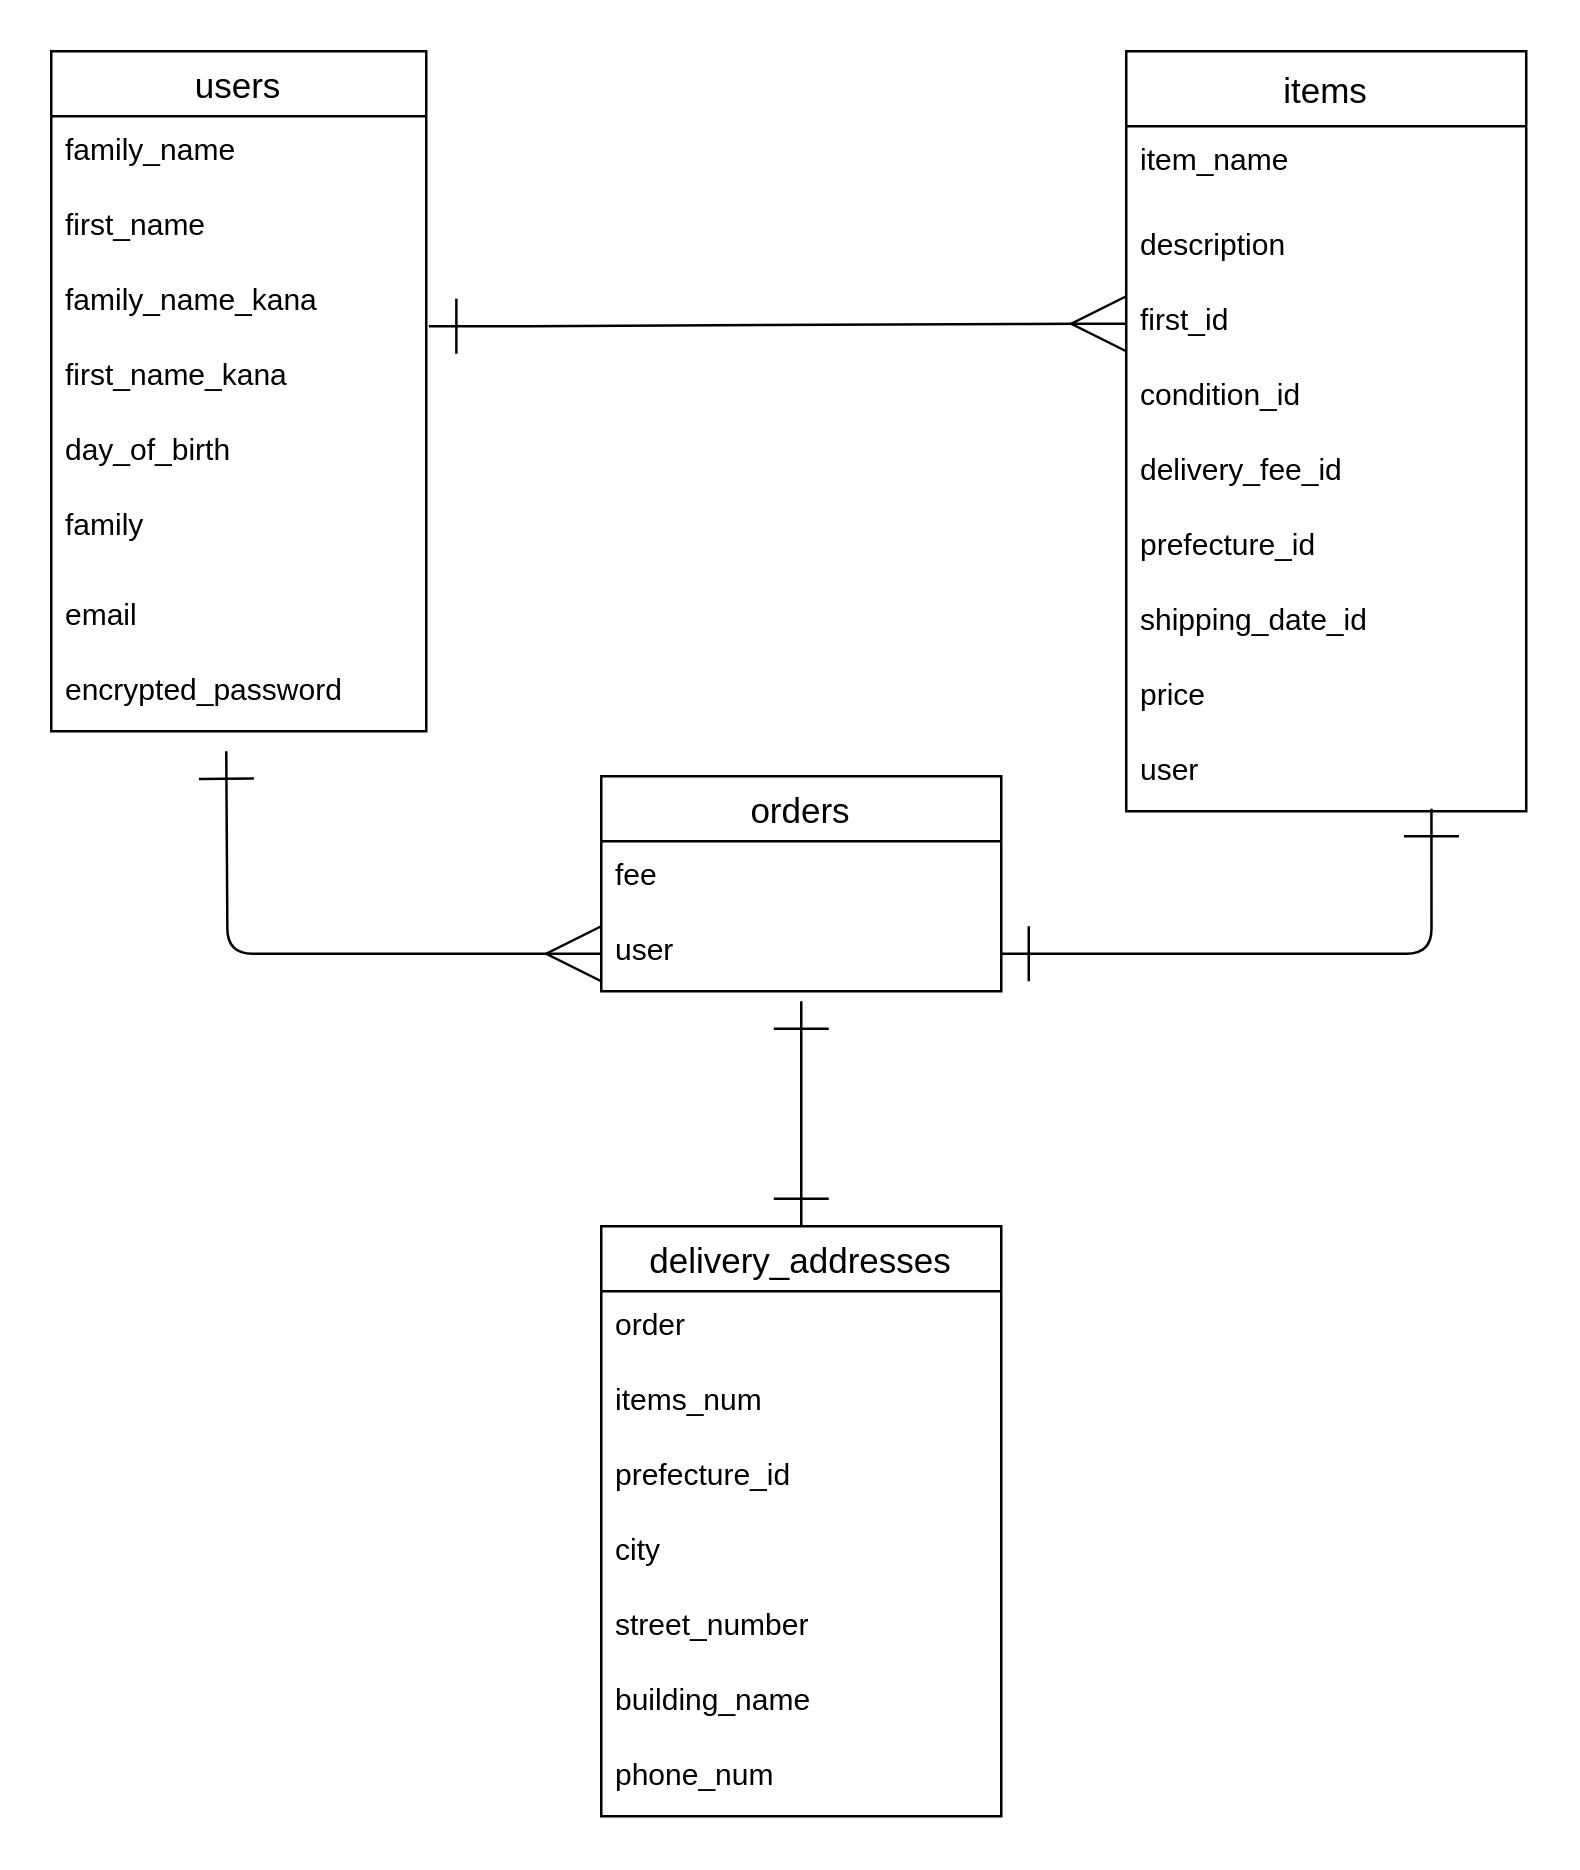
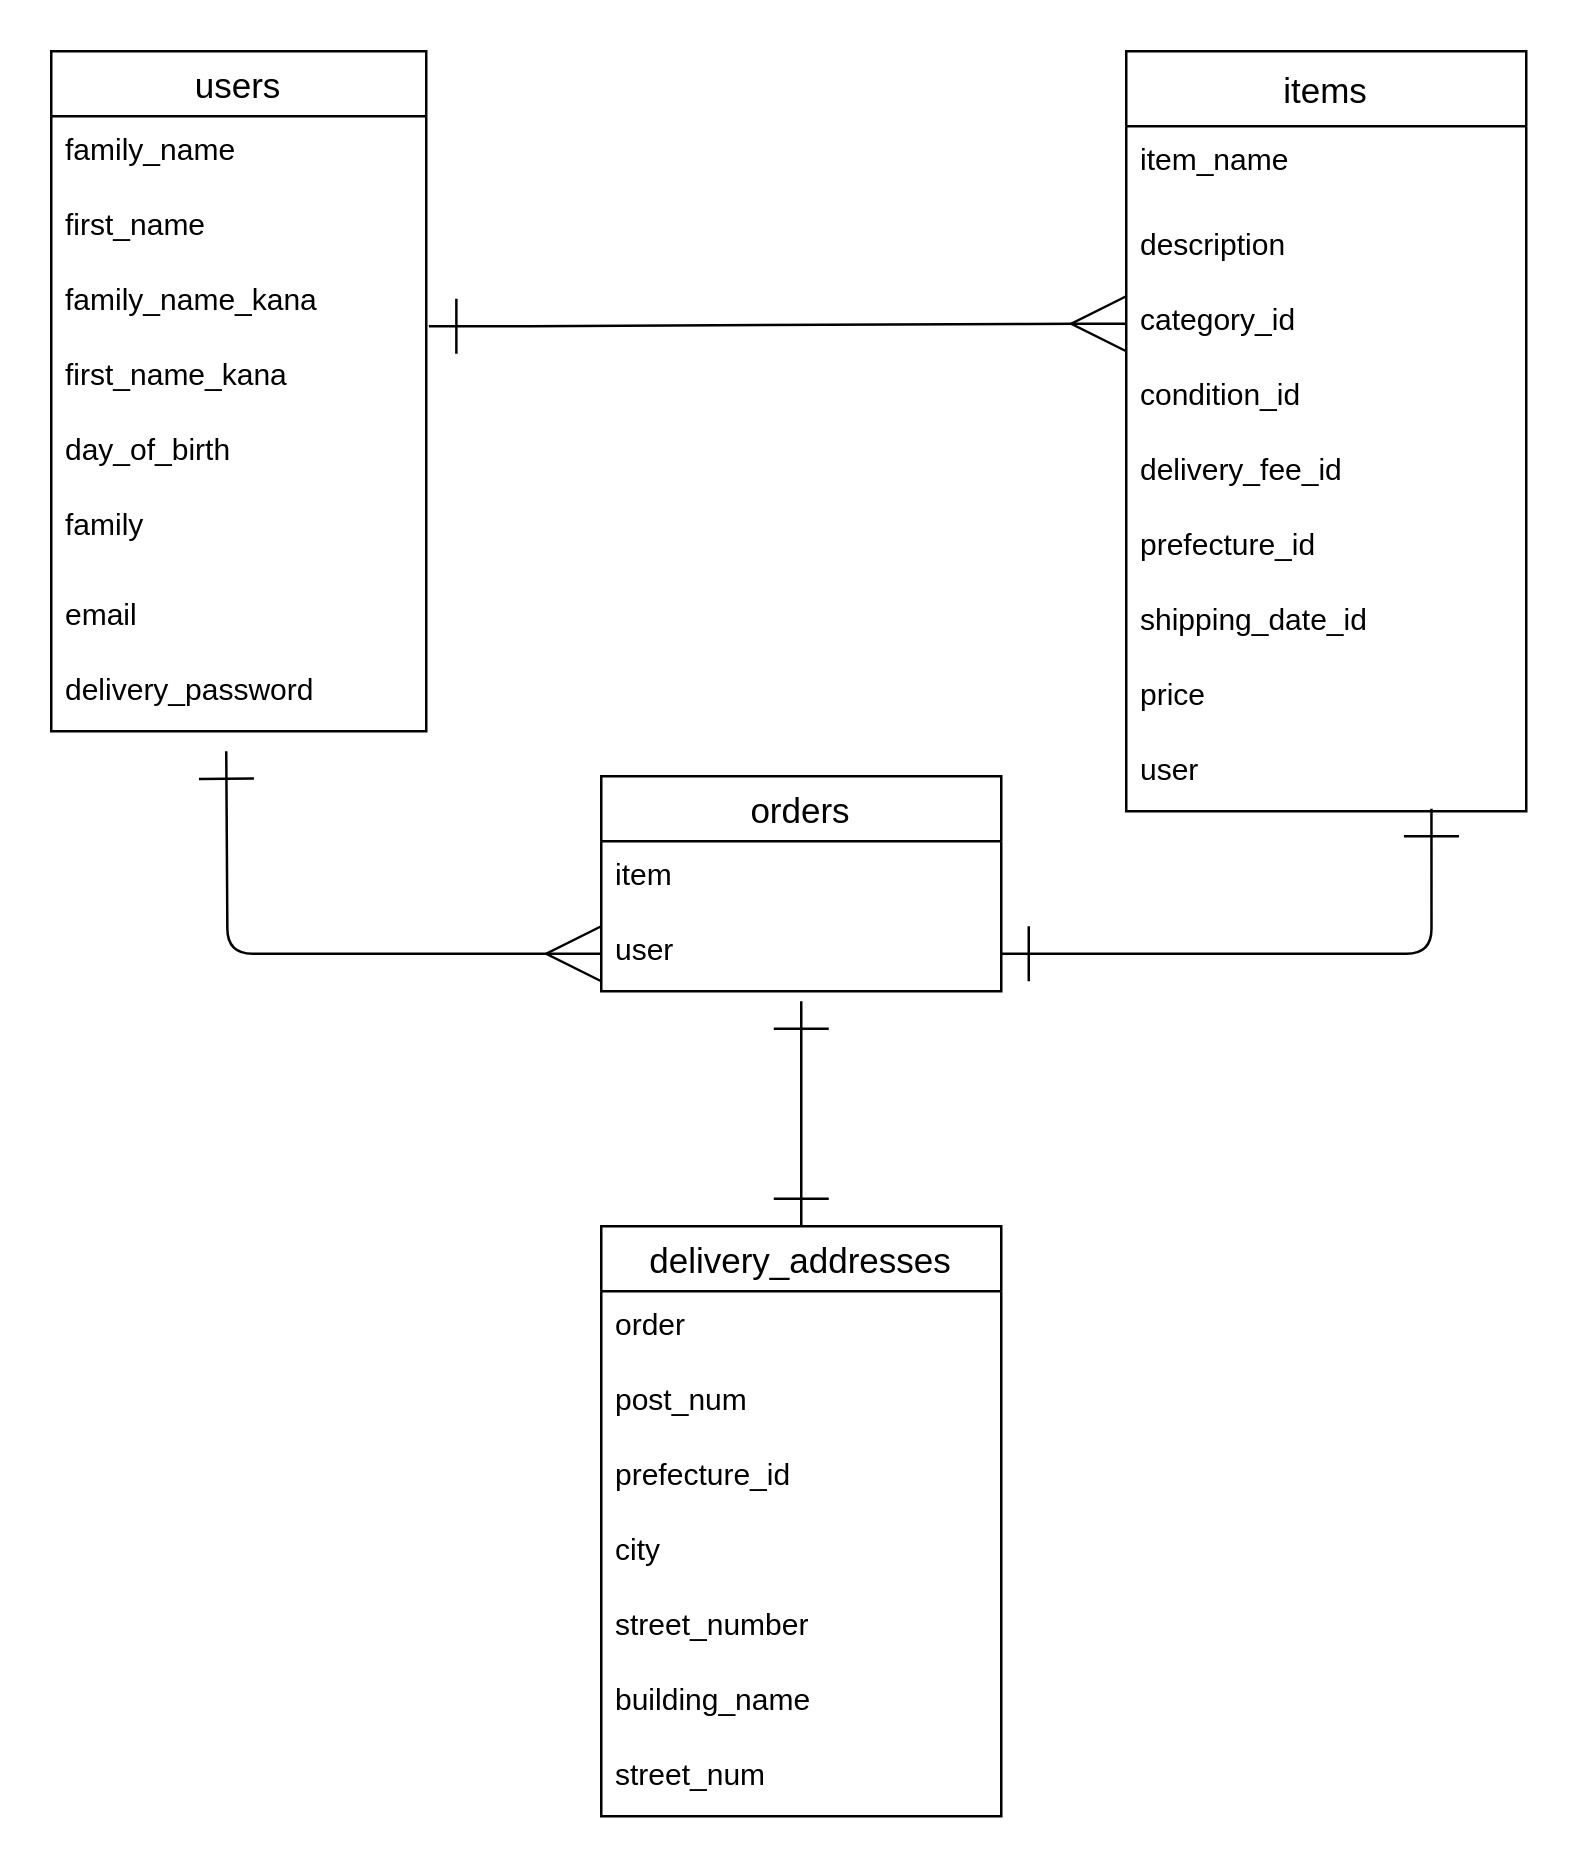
(1199, 320) -> (1229, 320)
(216, 690) -> (200, 690)
(640, 875) -> (645, 875)
(687, 1400) -> (682, 1400)
(691, 1775) -> (699, 1775)
